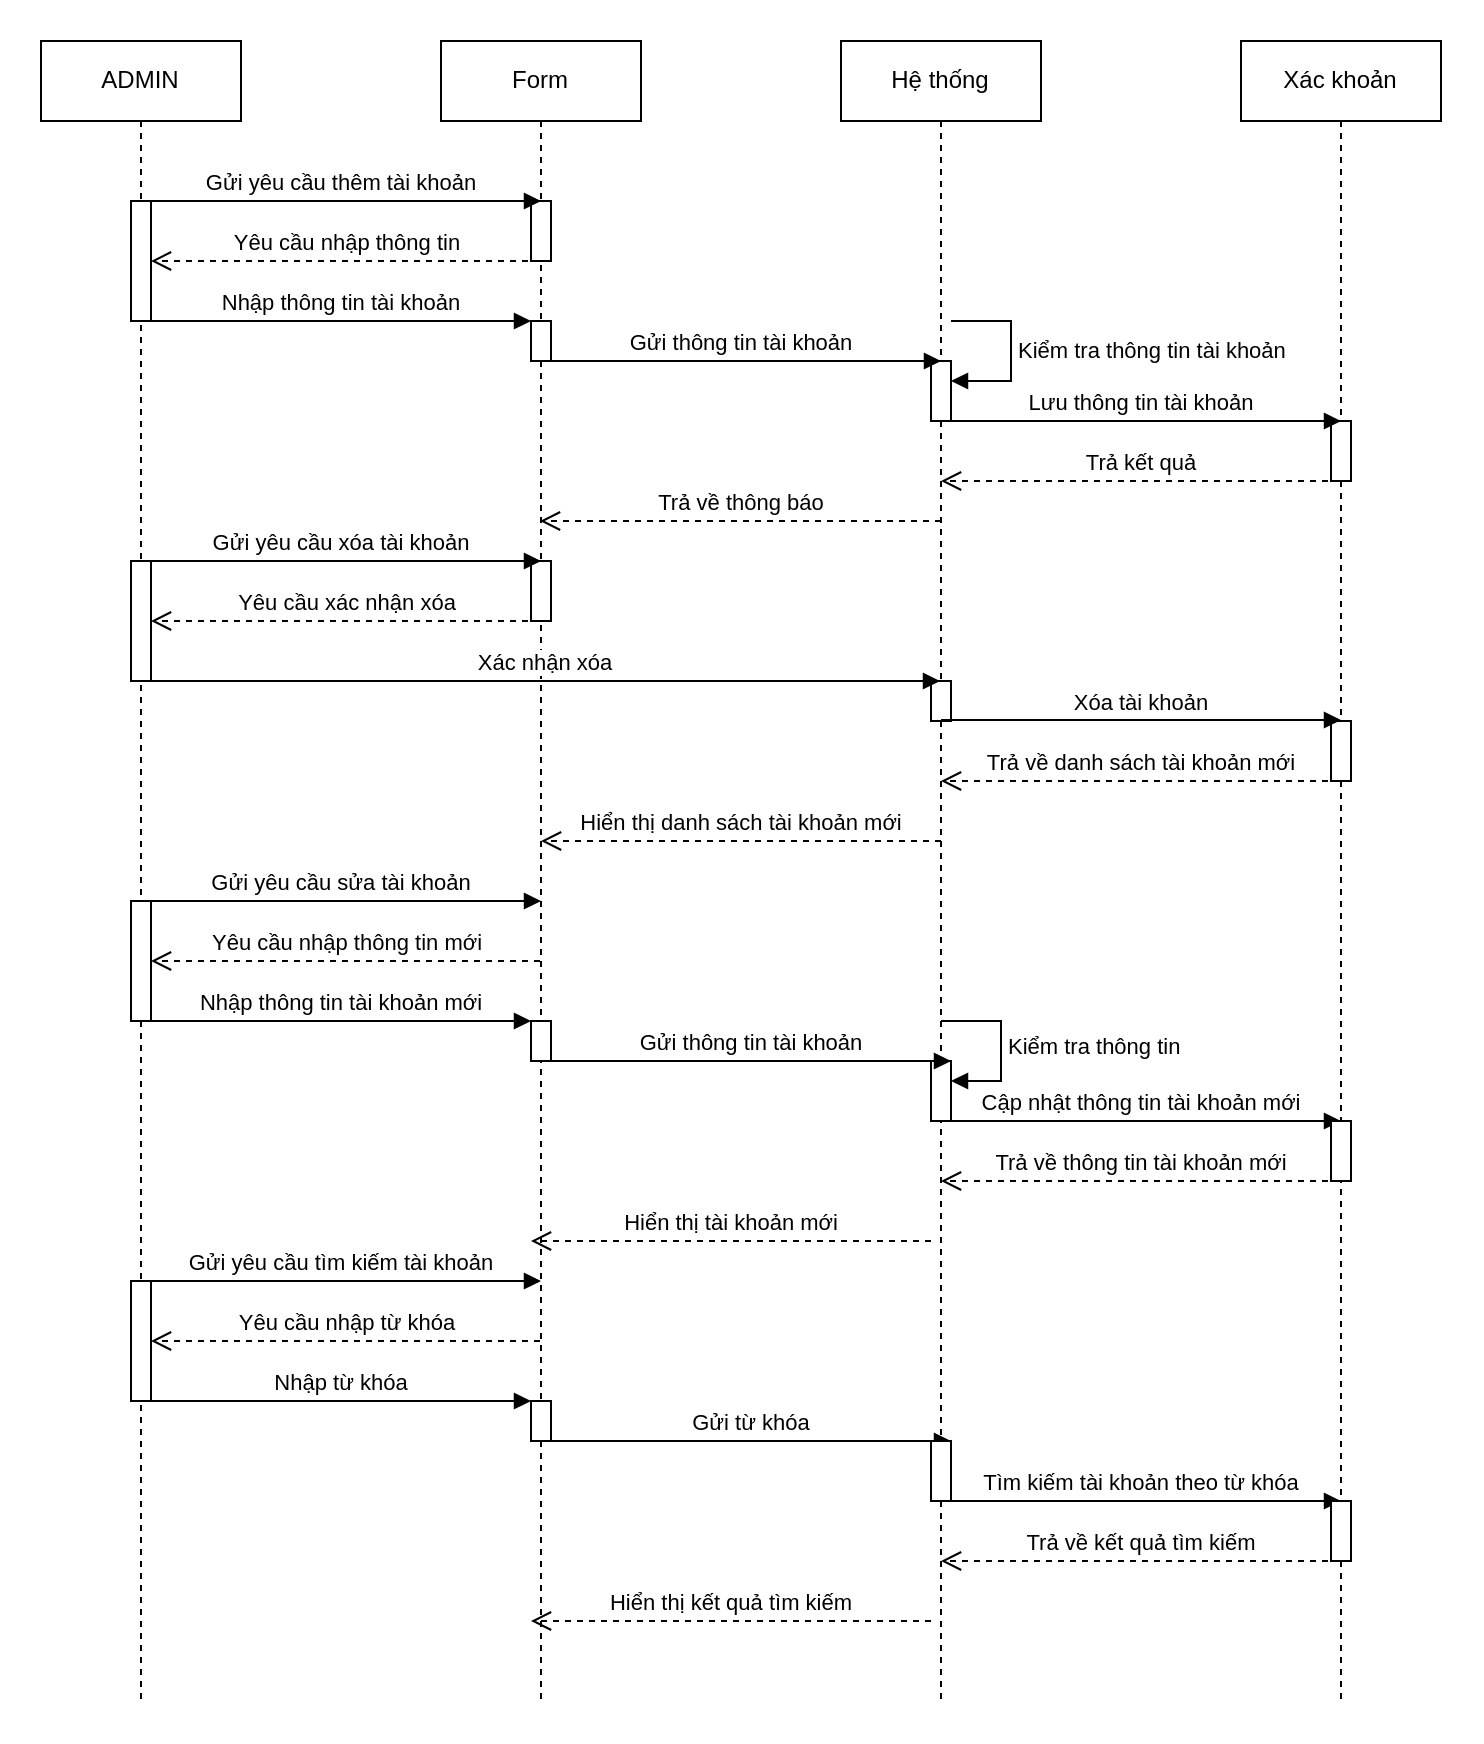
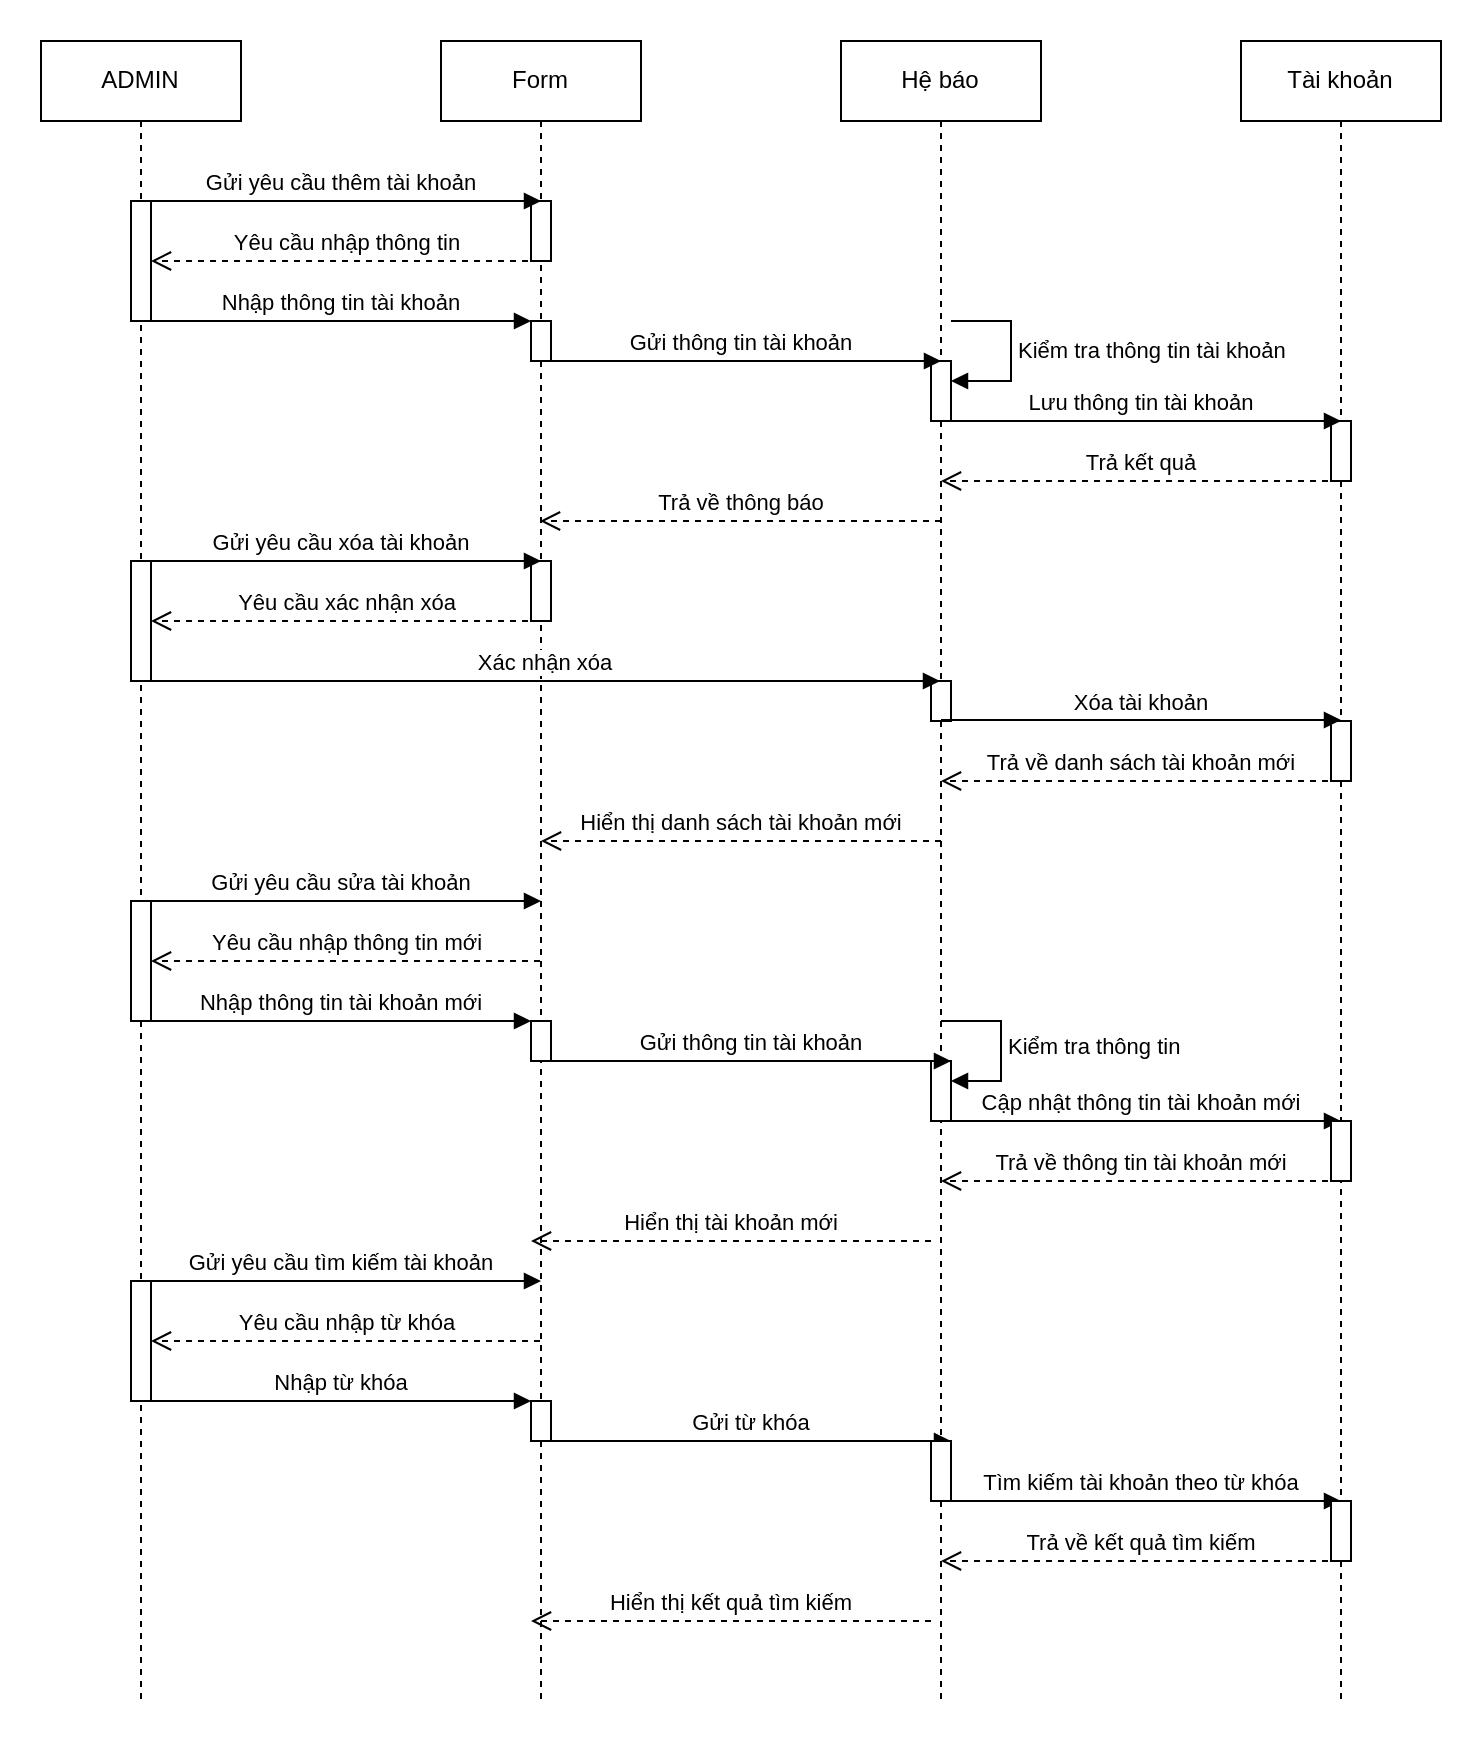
(941, 81) -> (941, 81)
(1341, 81) -> (1341, 81)
